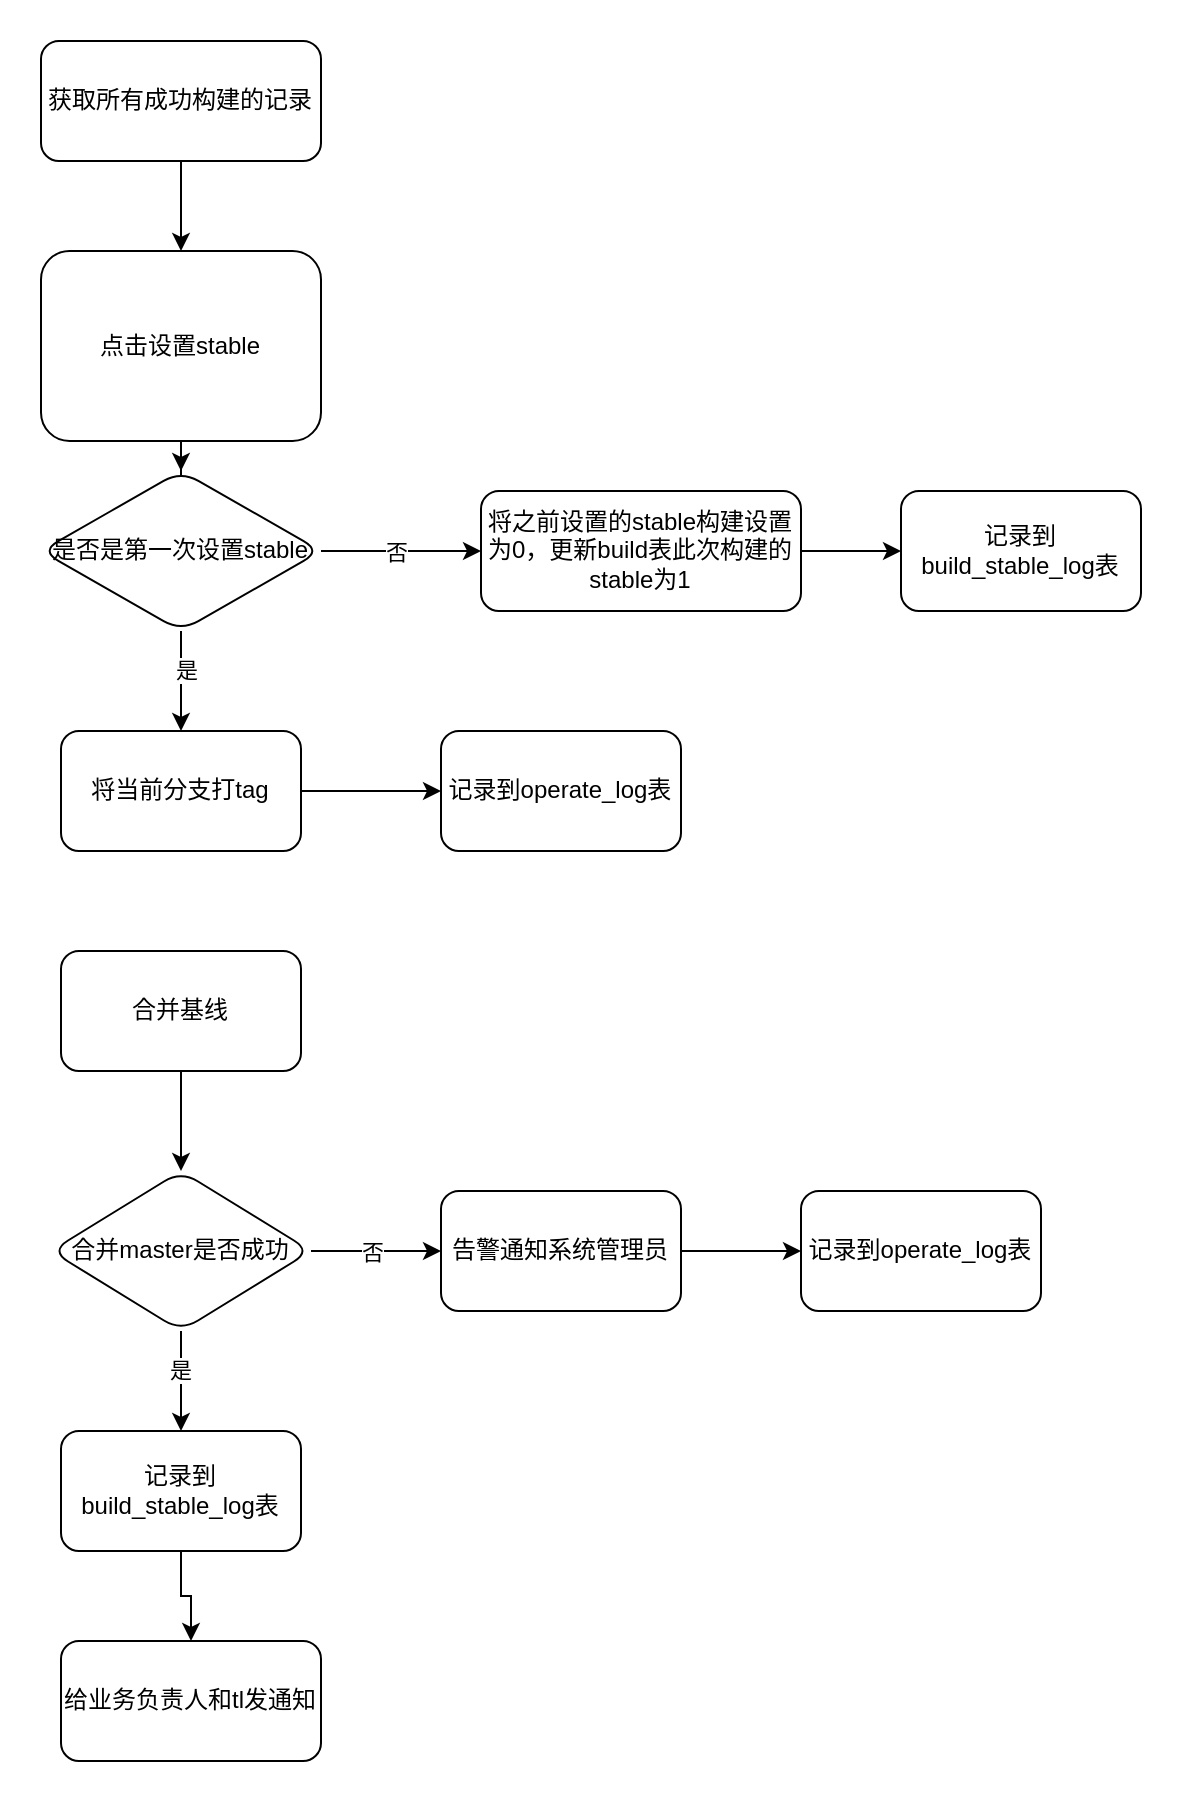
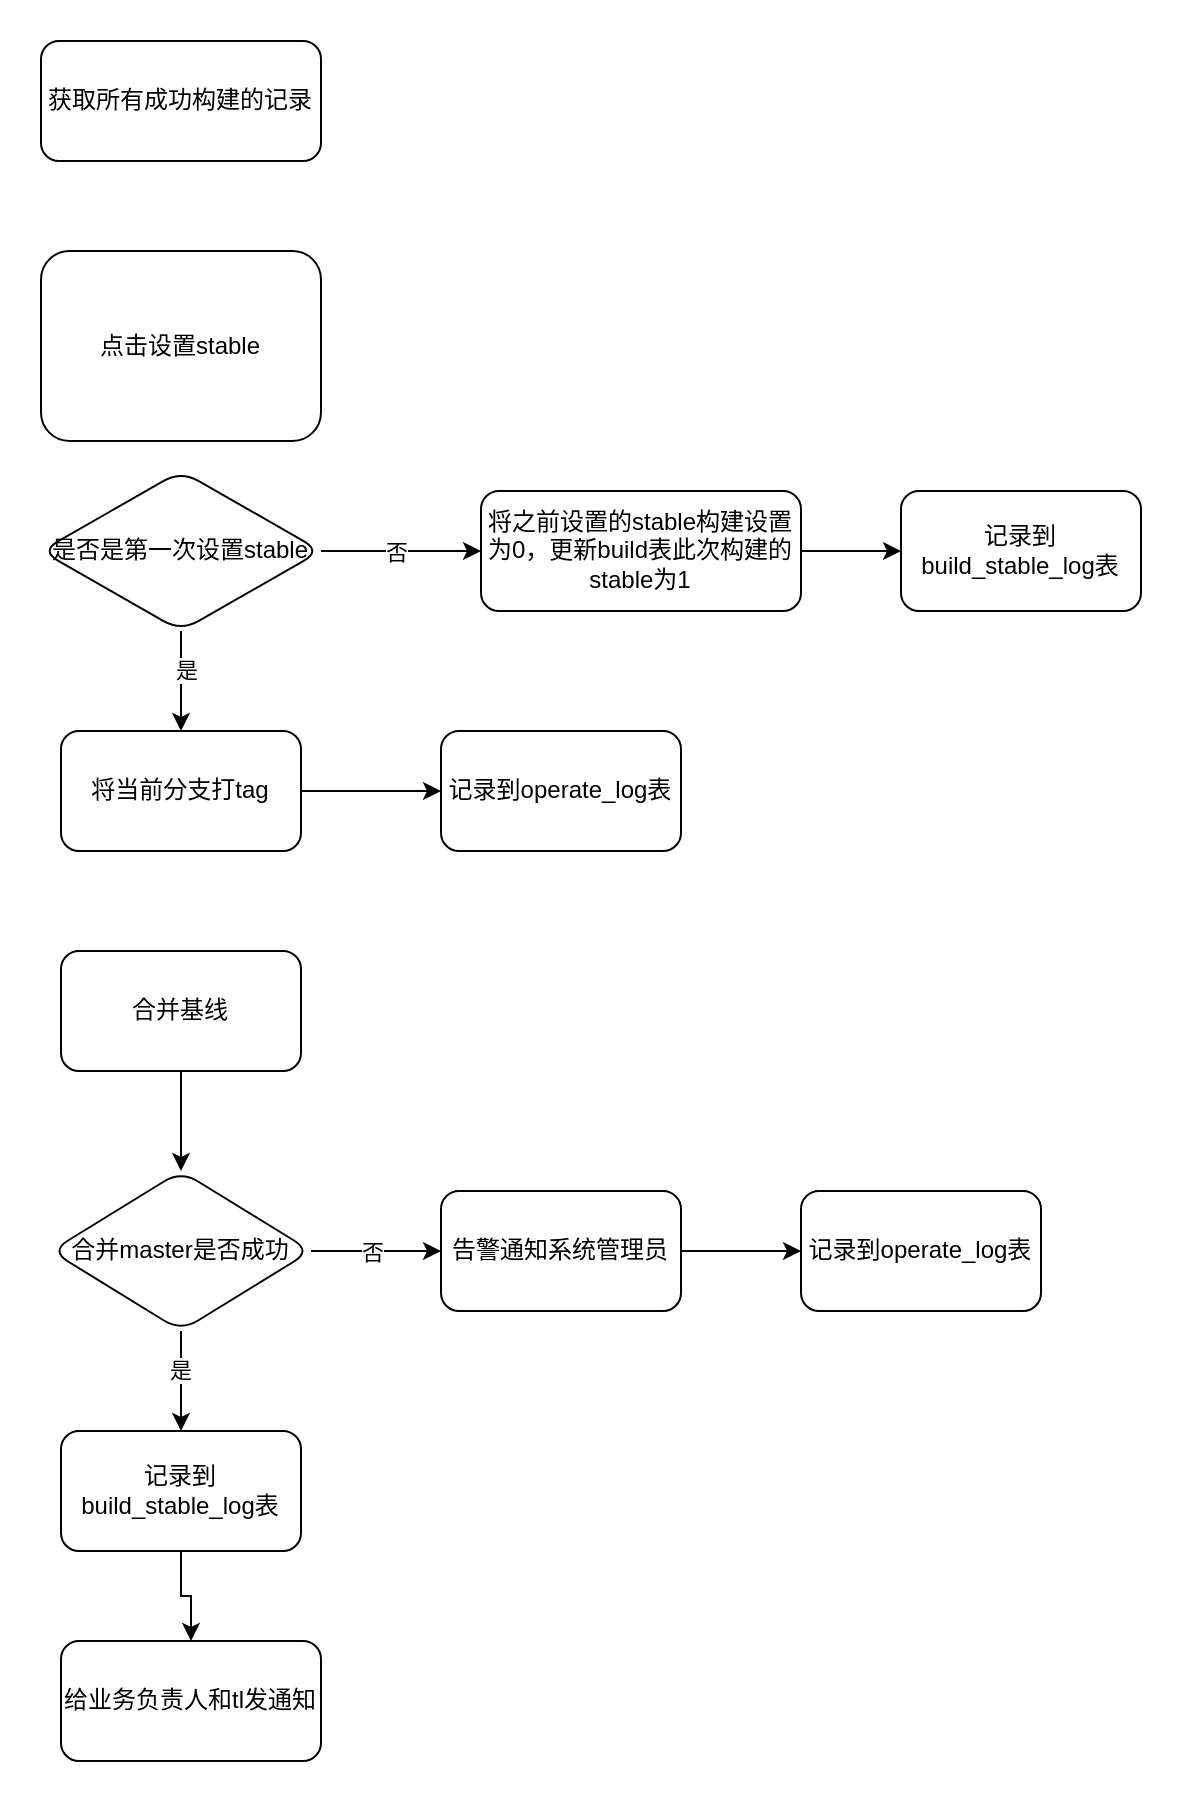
(181, 199) -> none
(181, 458) -> none
